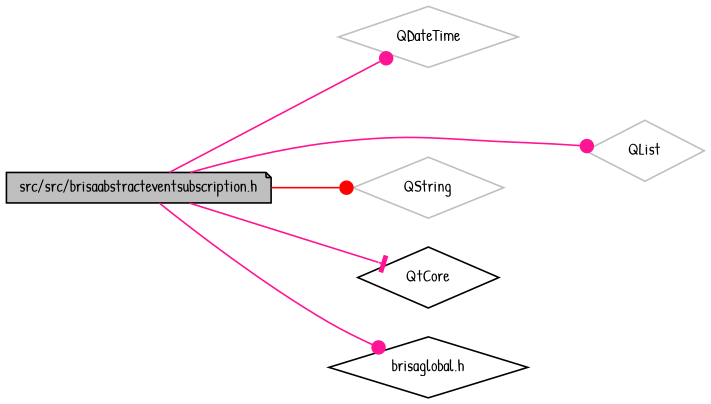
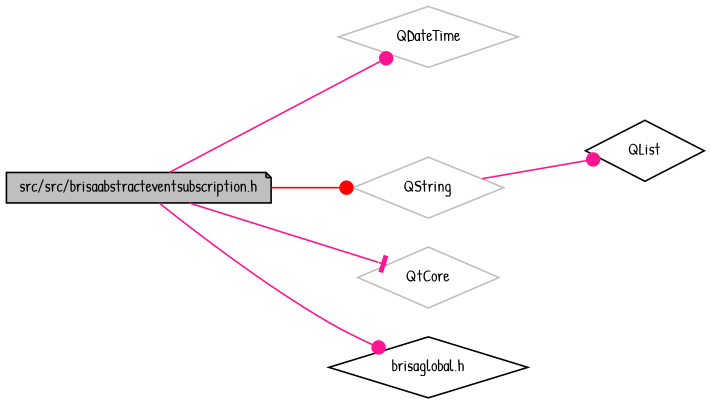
(383, 138) -> (534, 170)
(645, 151) -> (645, 151)
(428, 278) -> (428, 278)
